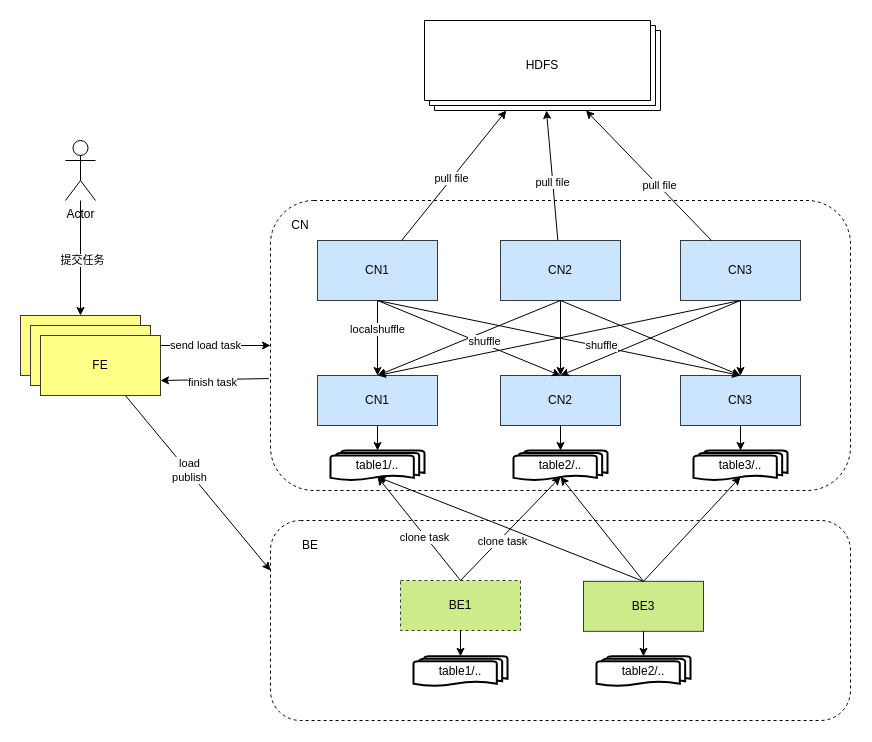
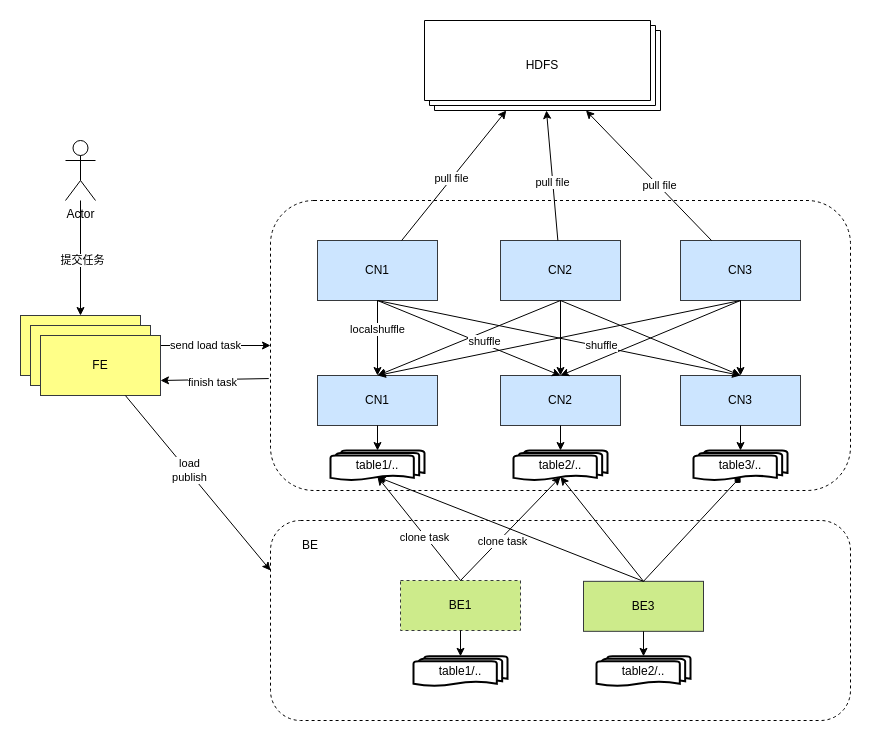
(301, 226) -> none
(735, 483) -> (735, 483)
